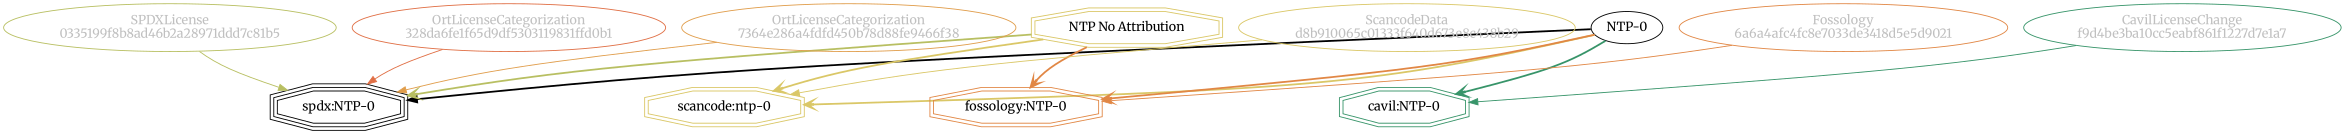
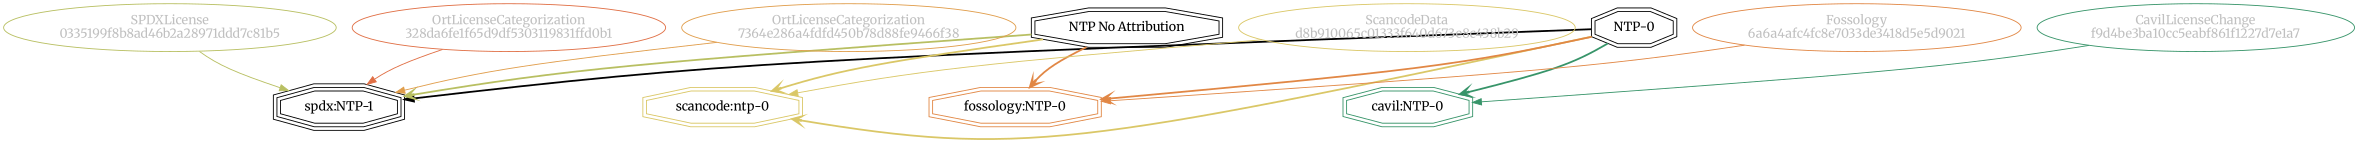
(1127, 28) -> (1127, 28)
(1627, 28) -> (1634, 28)
(339, 107) -> (339, 107)
